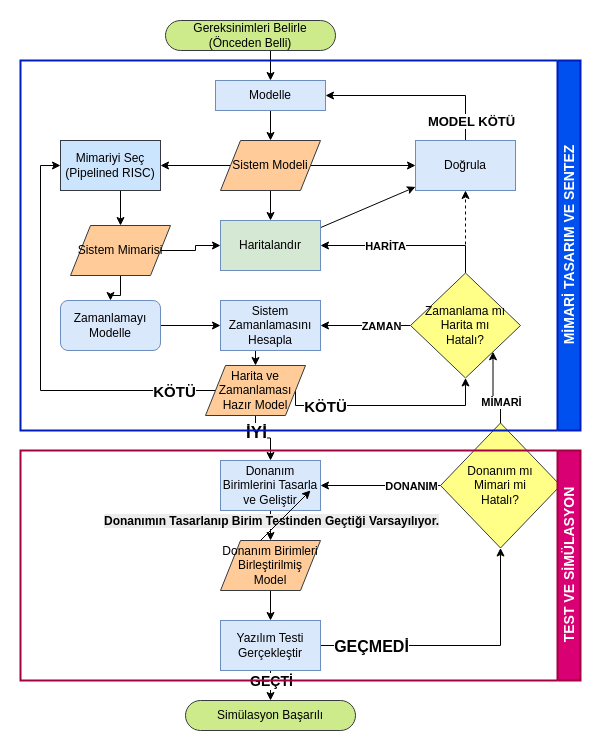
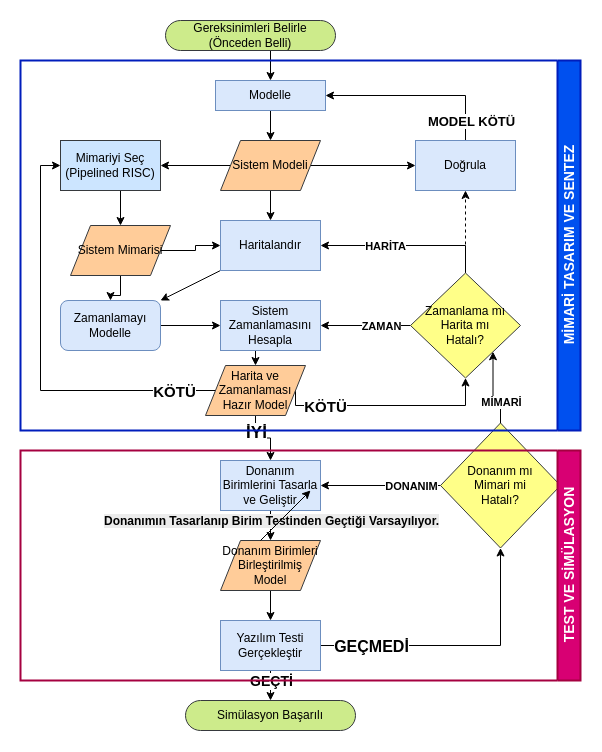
(364, 209) -> (193, 284)
(271, 246) -> (271, 246)
